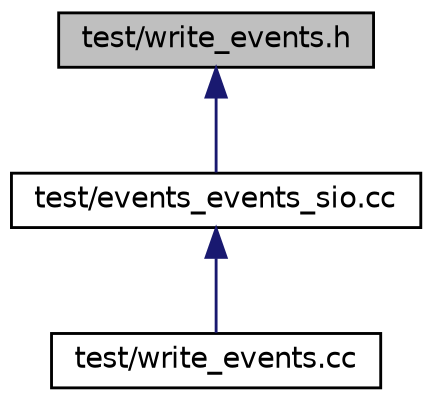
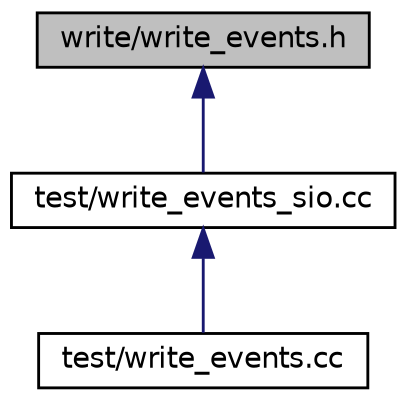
(216, 40) -> (203, 40)
(216, 200) -> (203, 200)
